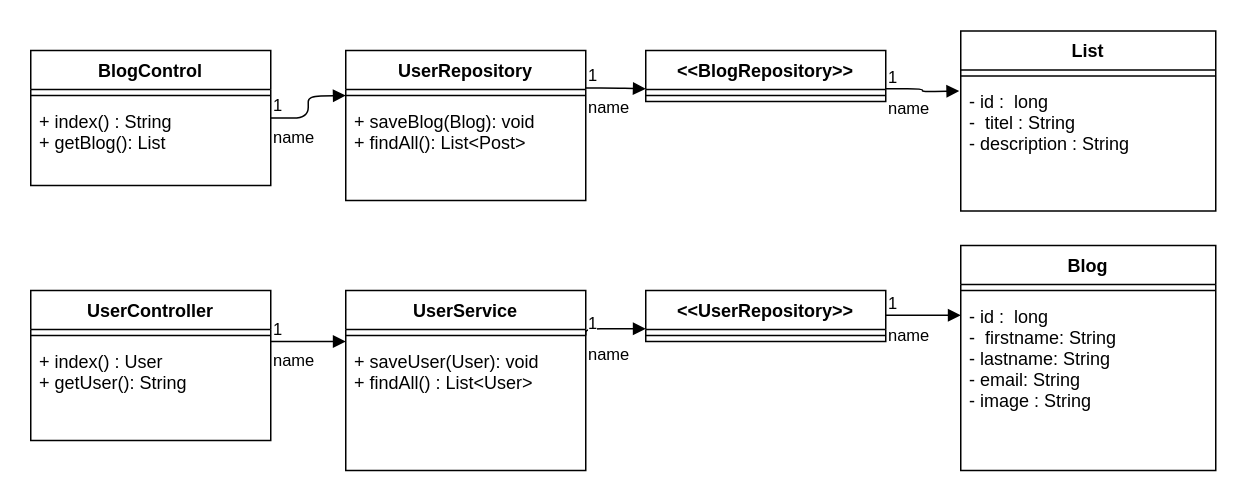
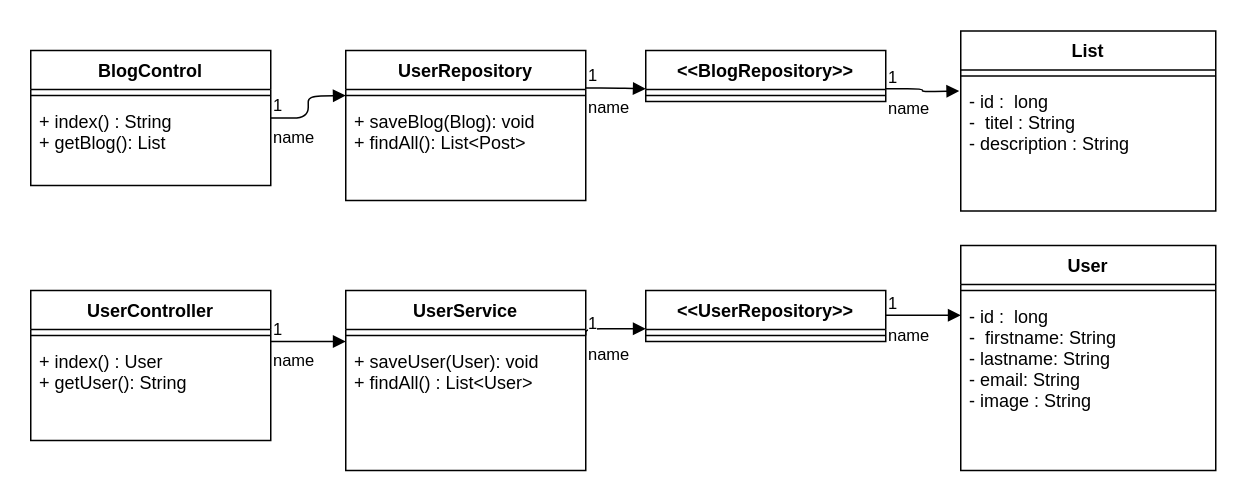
(1088, 266) -> (1088, 266)
